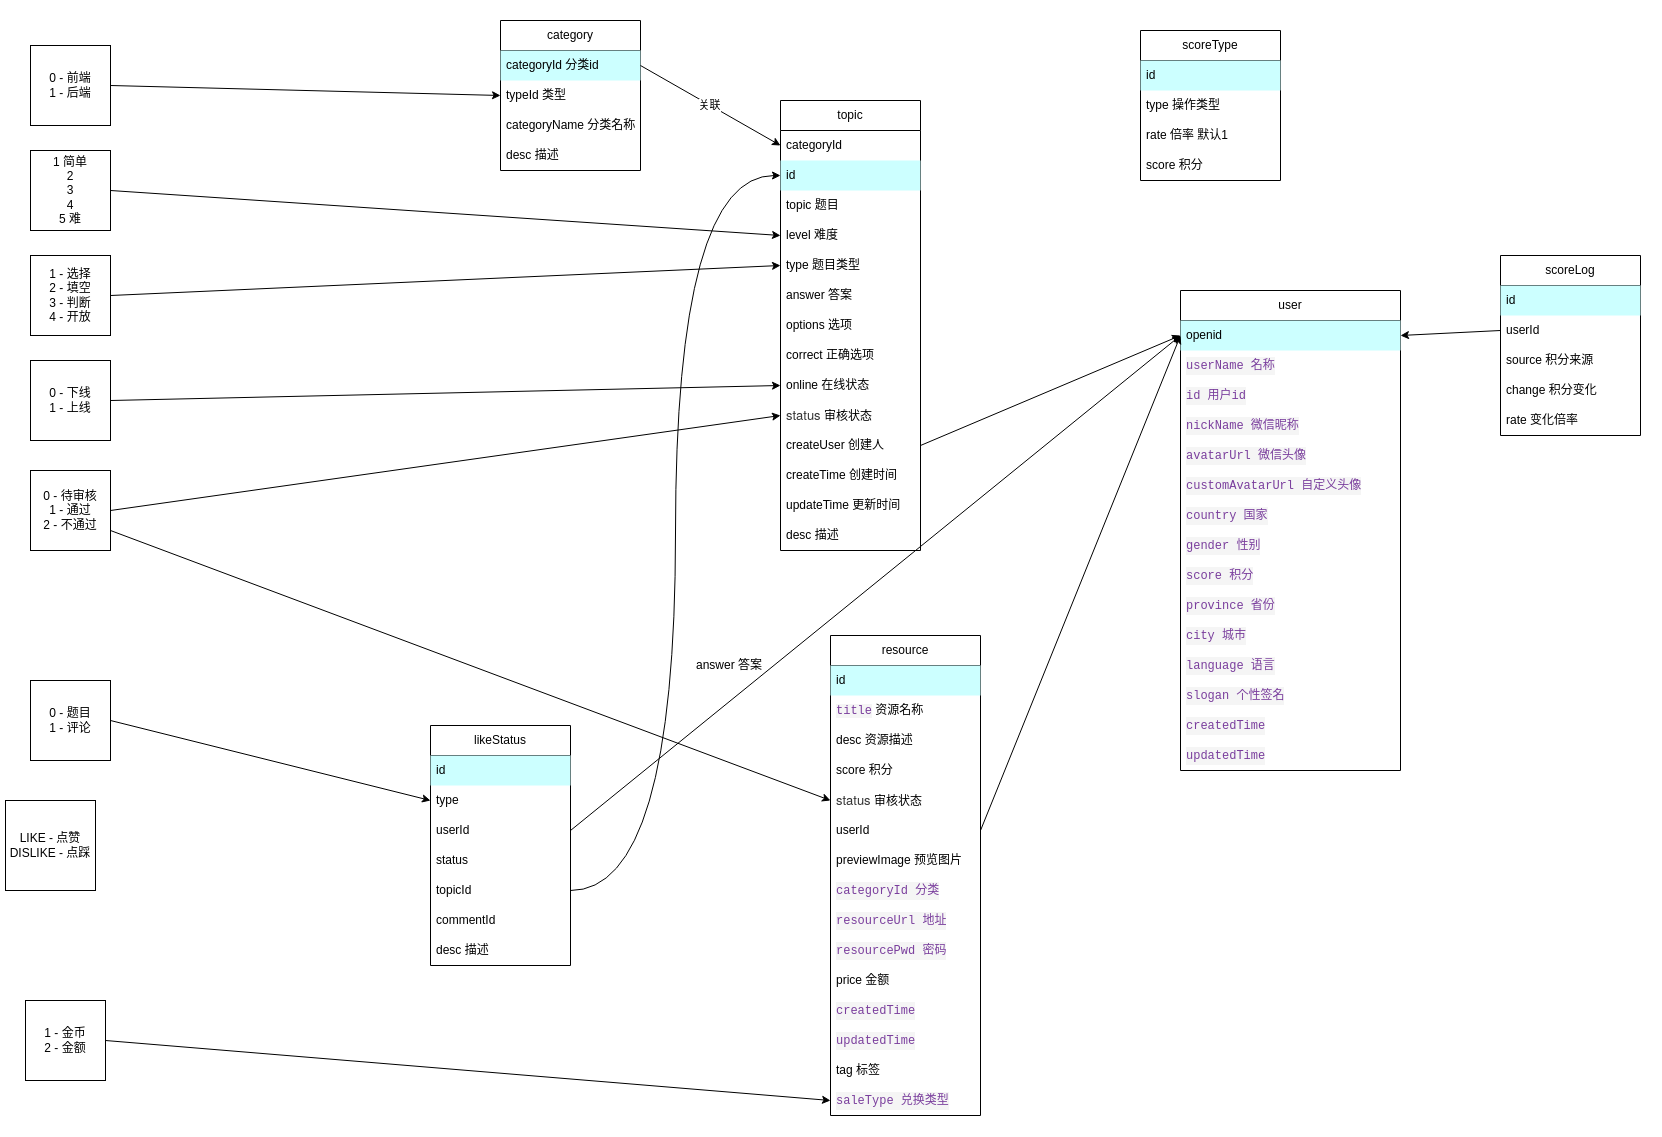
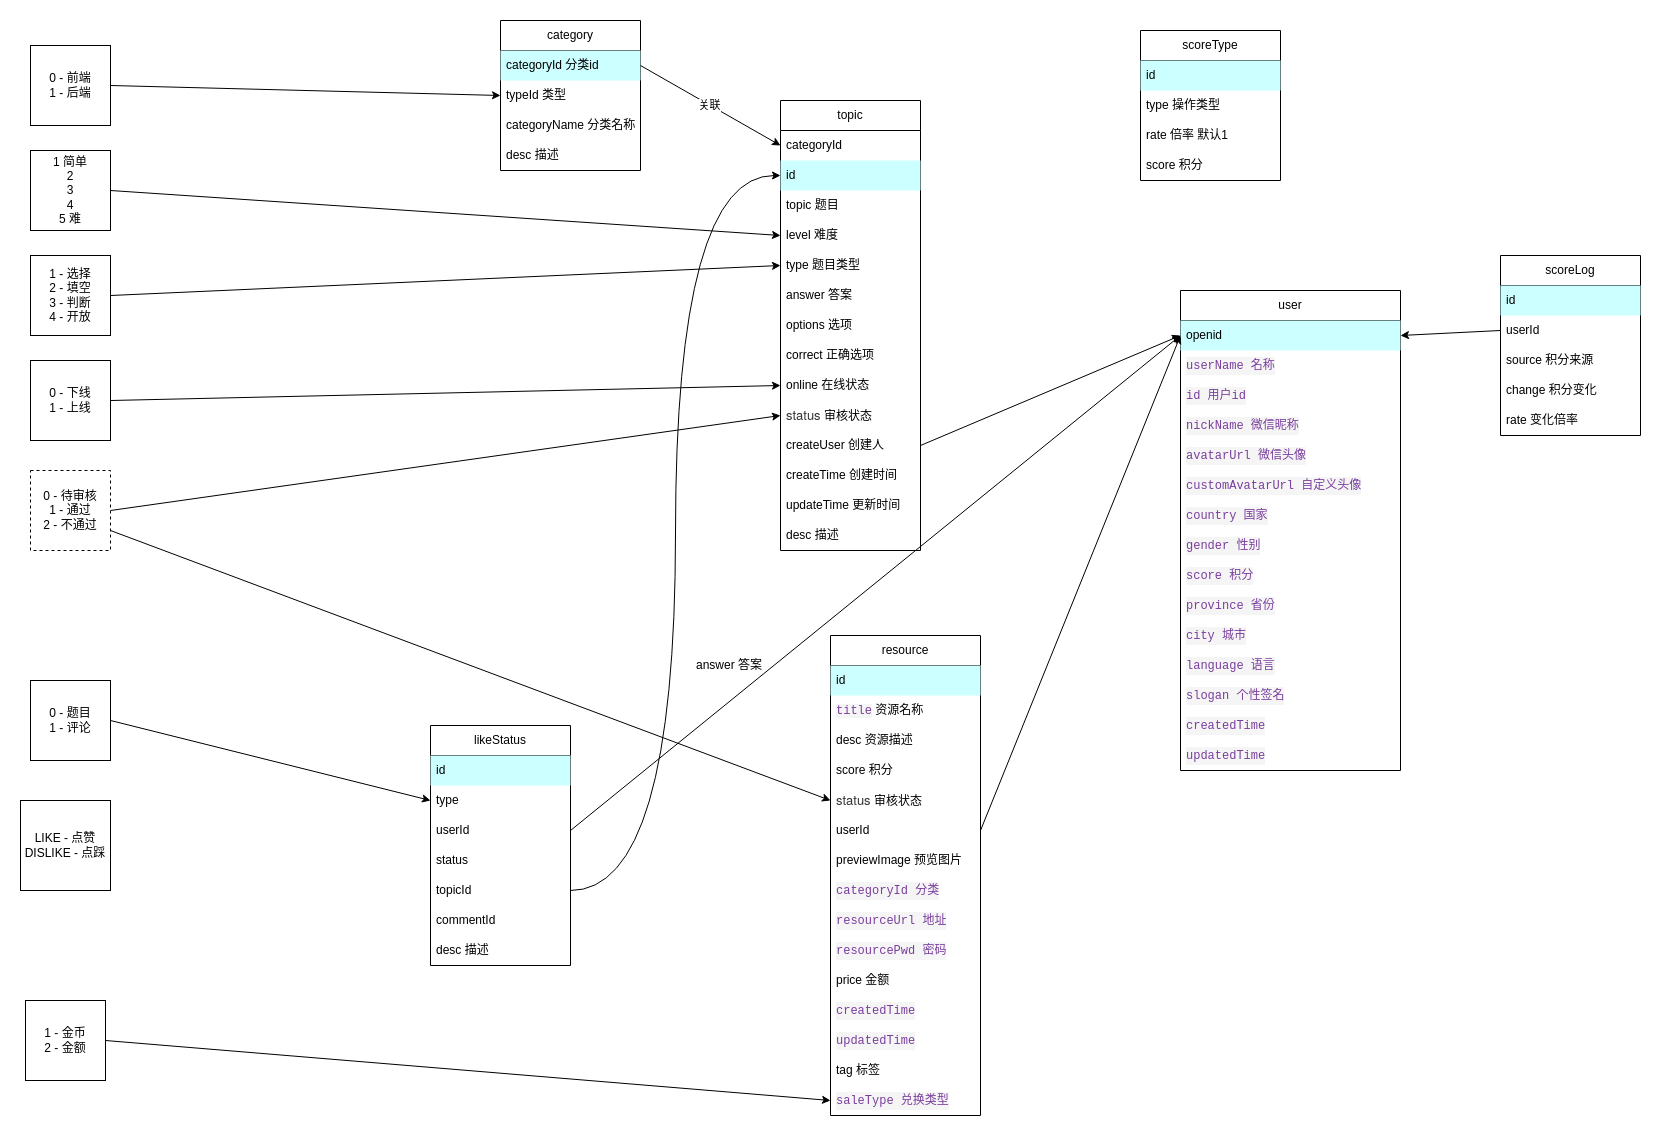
(71, 511) -> (71, 511)
(51, 846) -> (66, 846)
